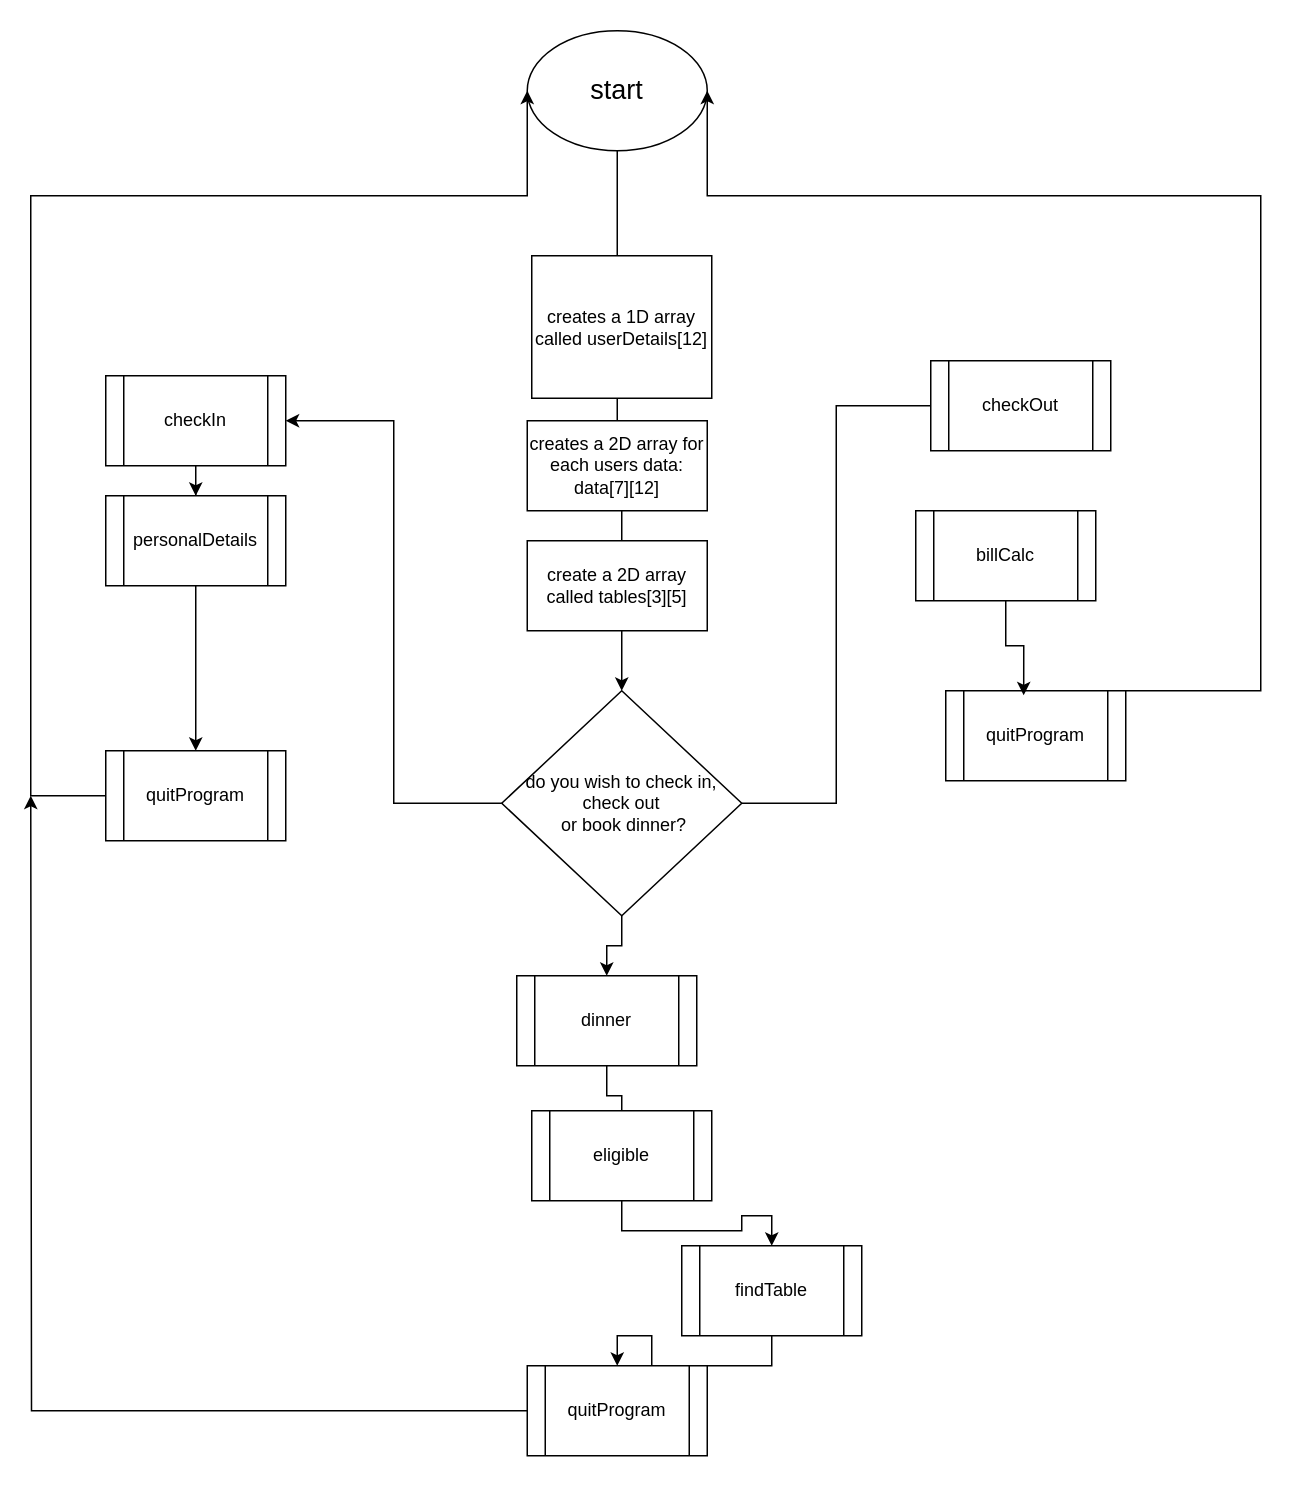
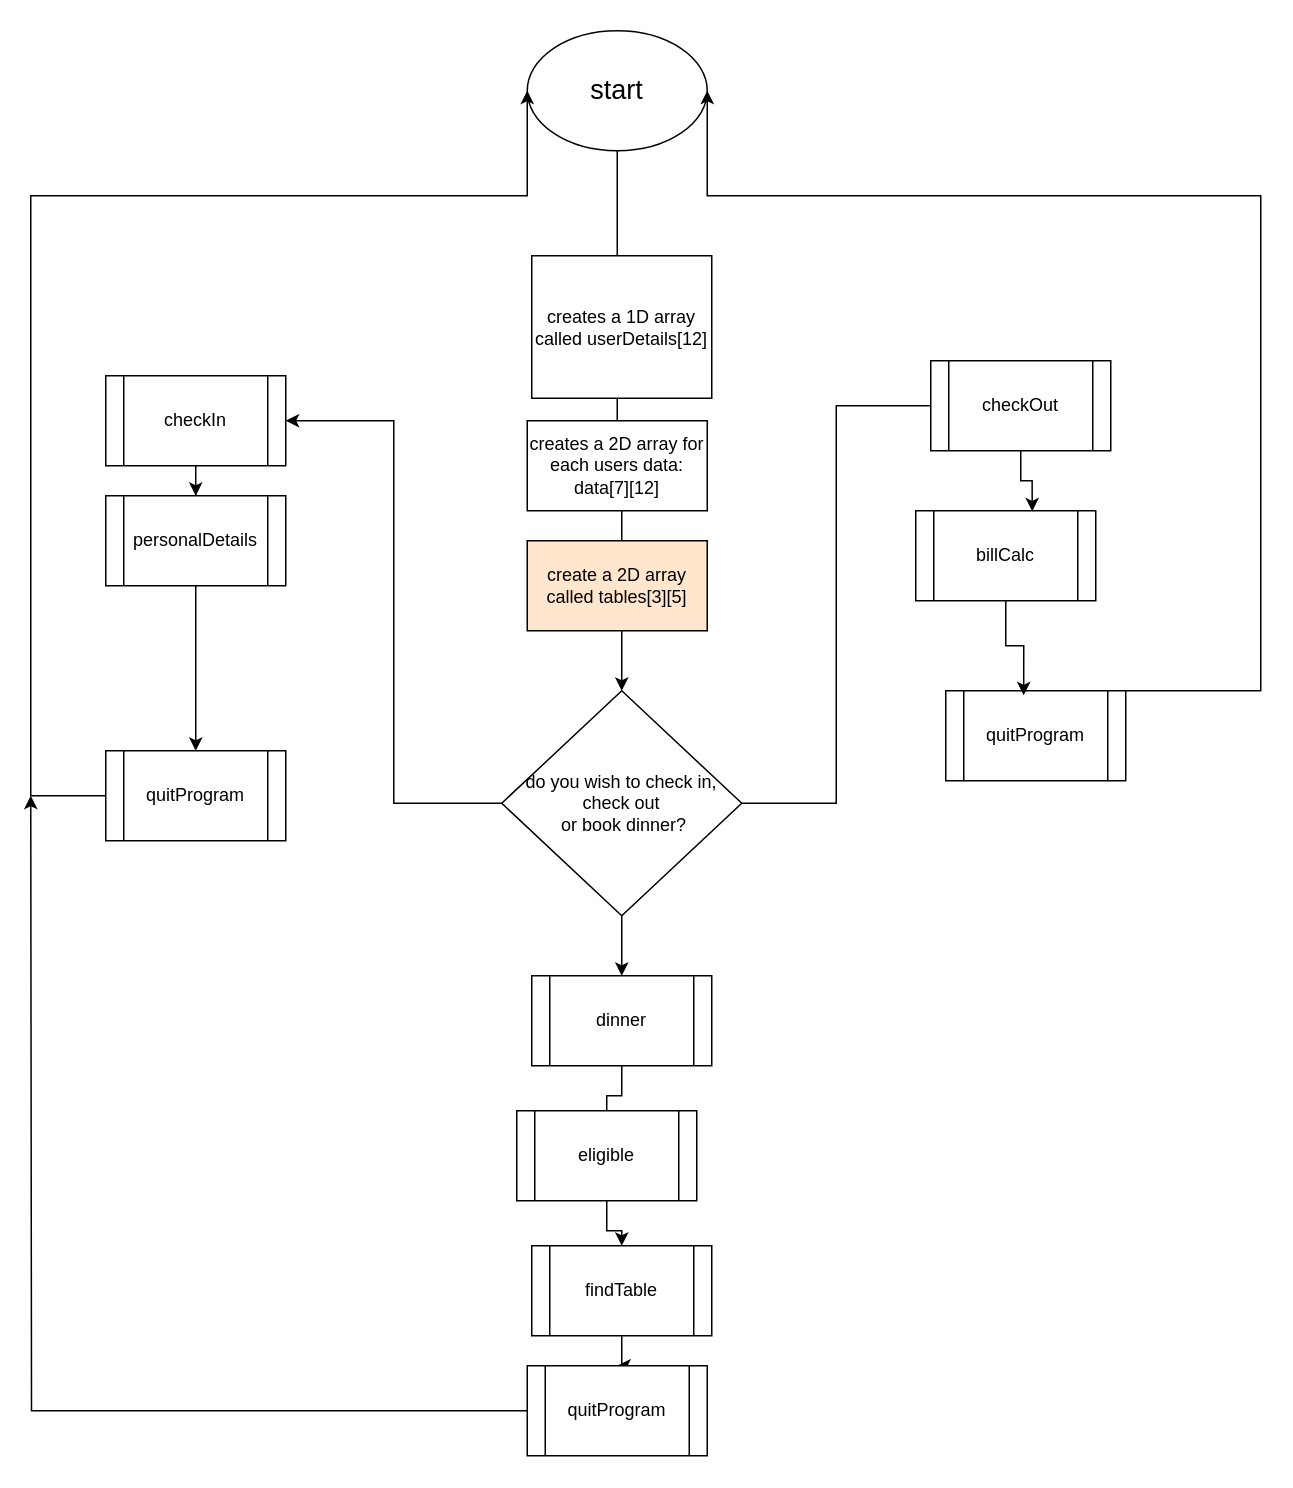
none -> (1022, 481)
(617, 586) -> (617, 586)
(607, 1021) -> (622, 1021)
(622, 1156) -> (607, 1156)
(772, 1291) -> (622, 1291)
